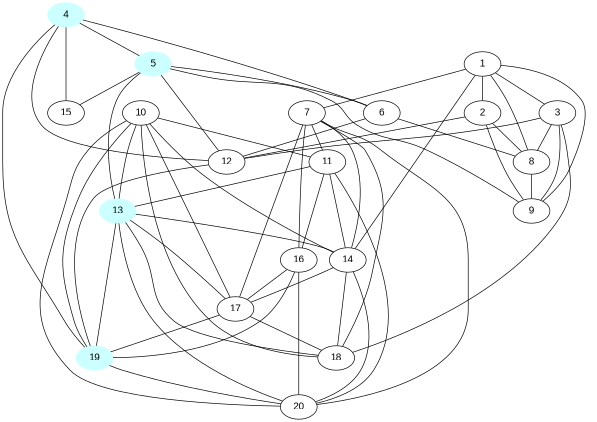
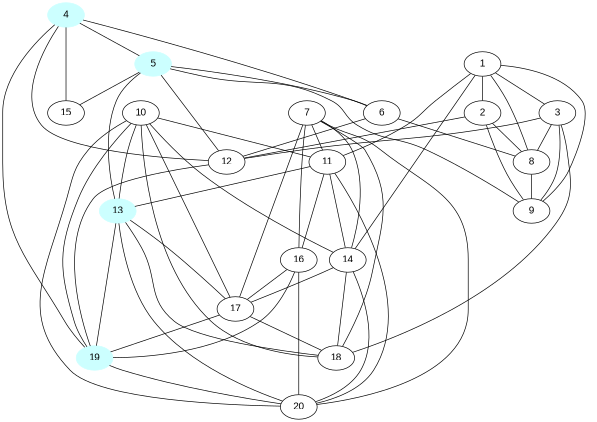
(395, 88) -> (415, 119)
(235, 230) -> none
